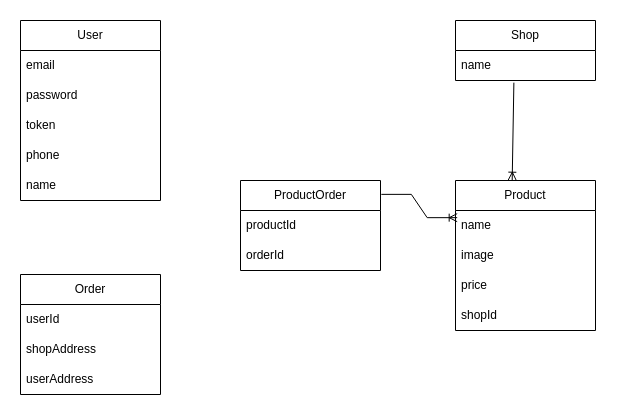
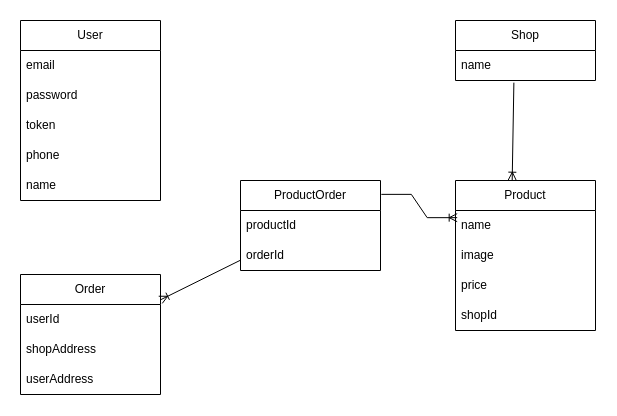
none -> (199, 281)
